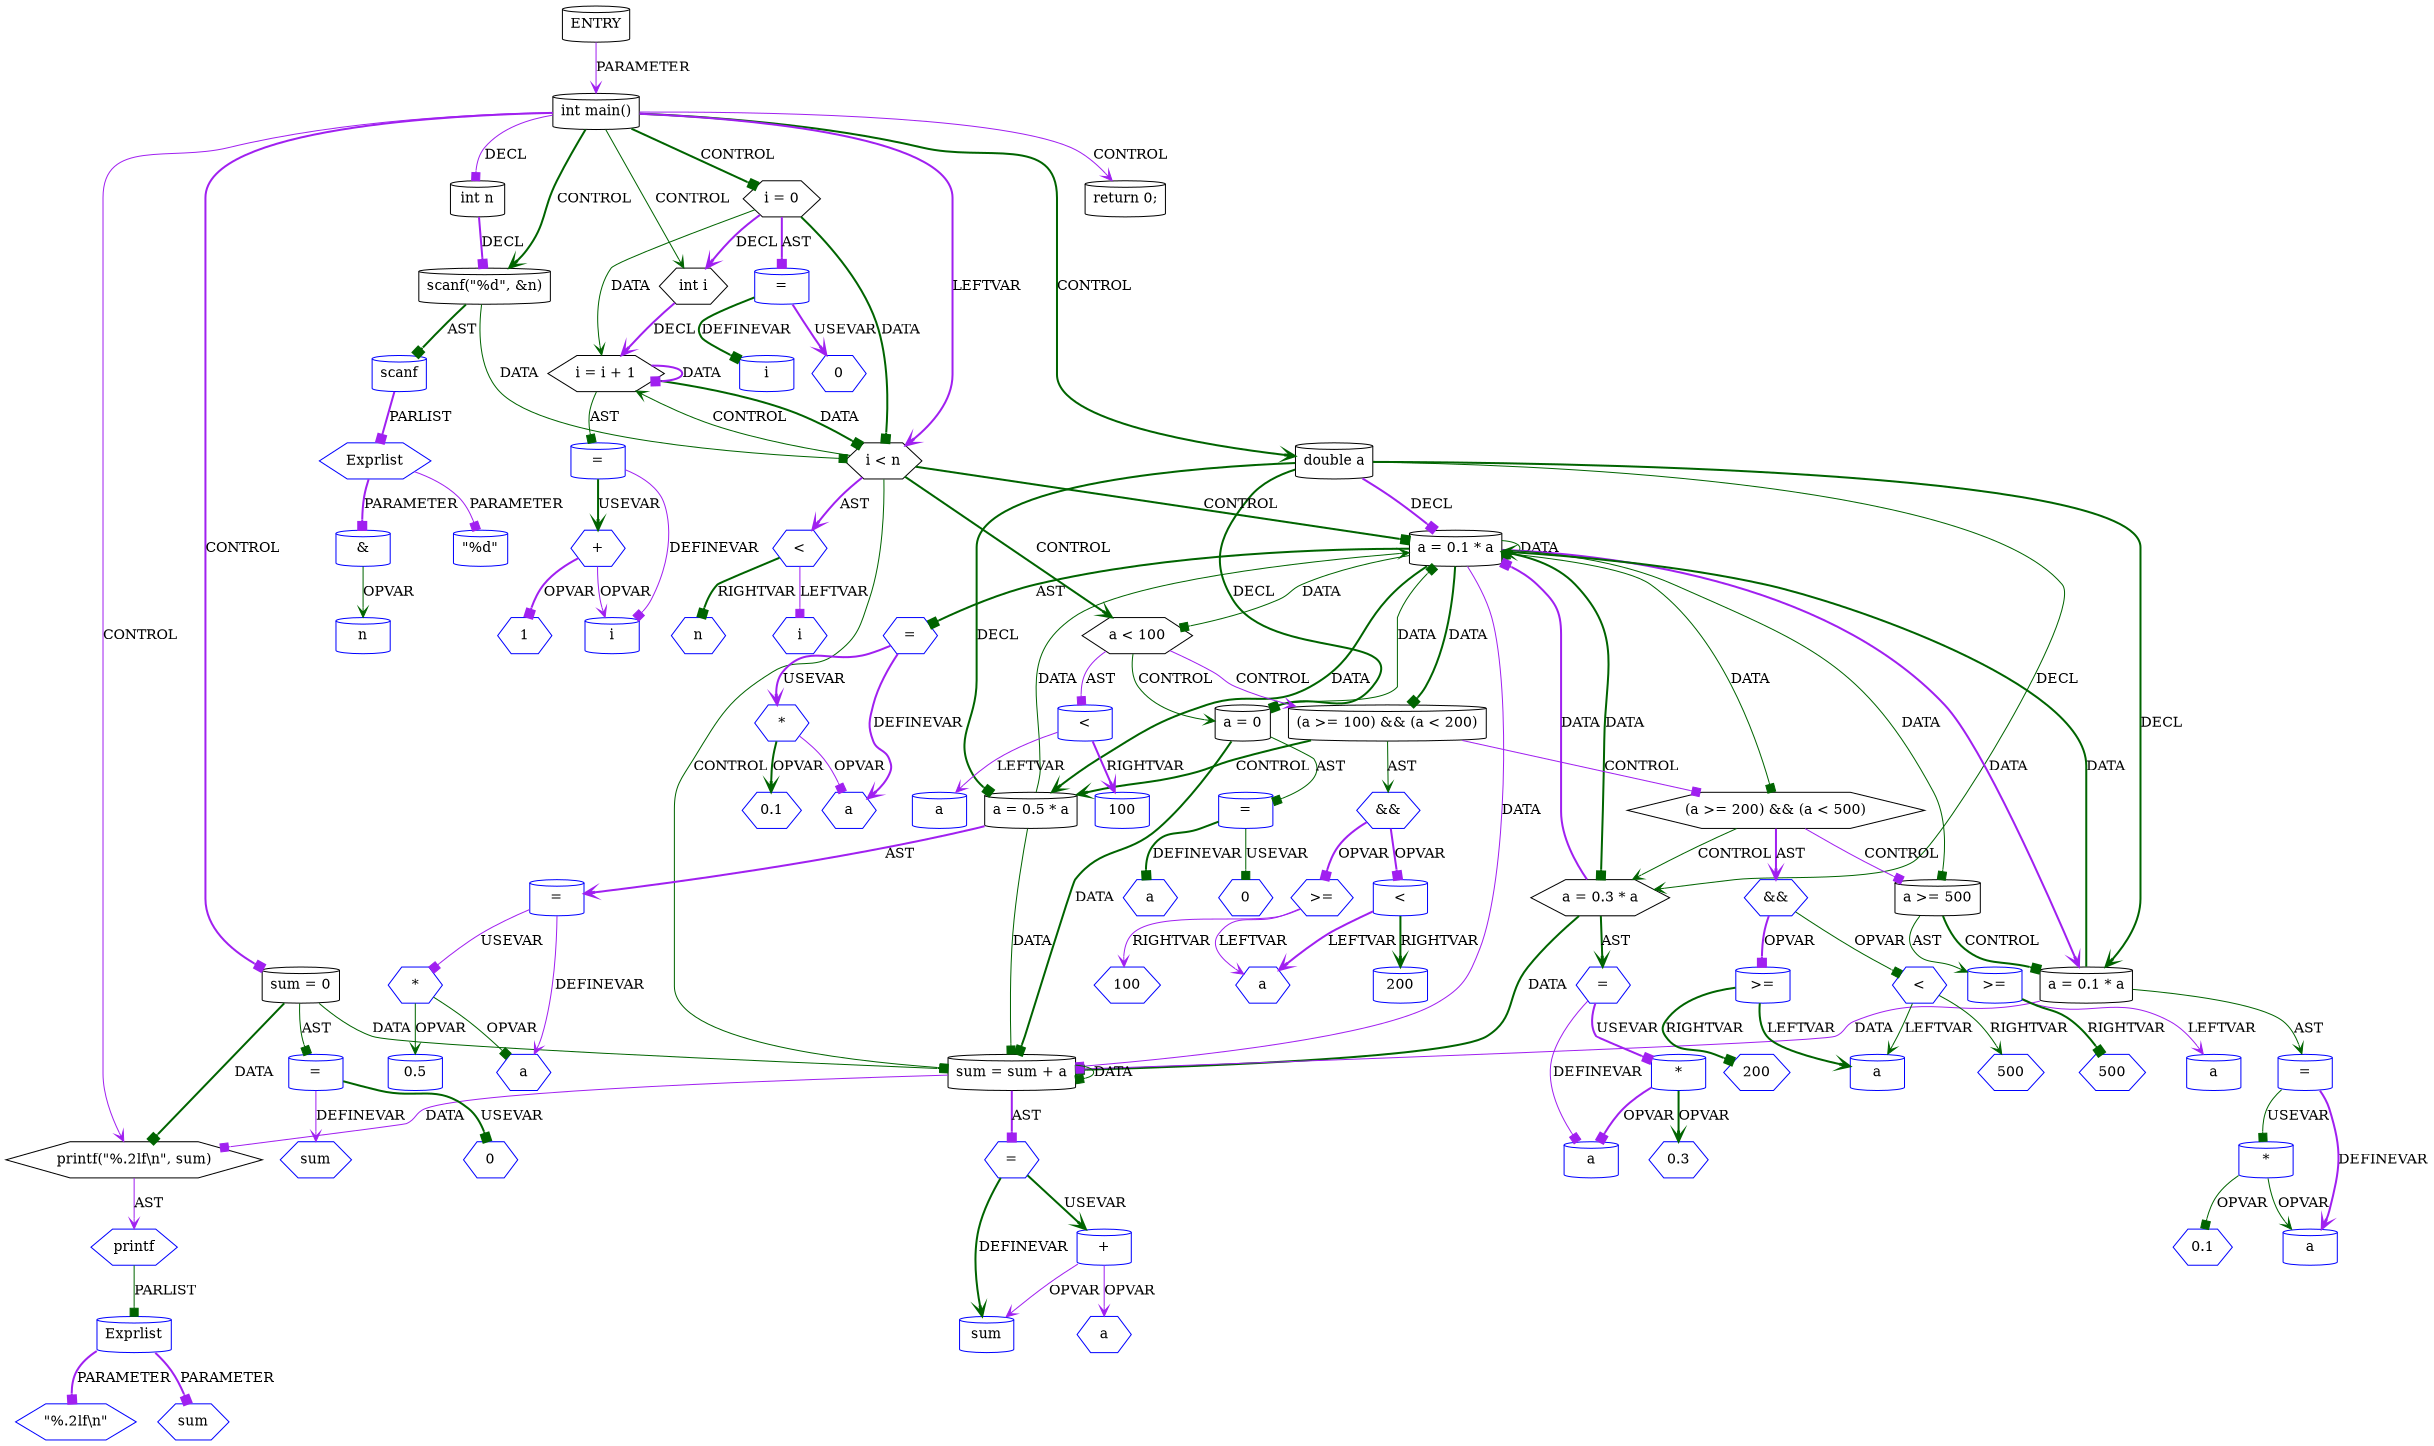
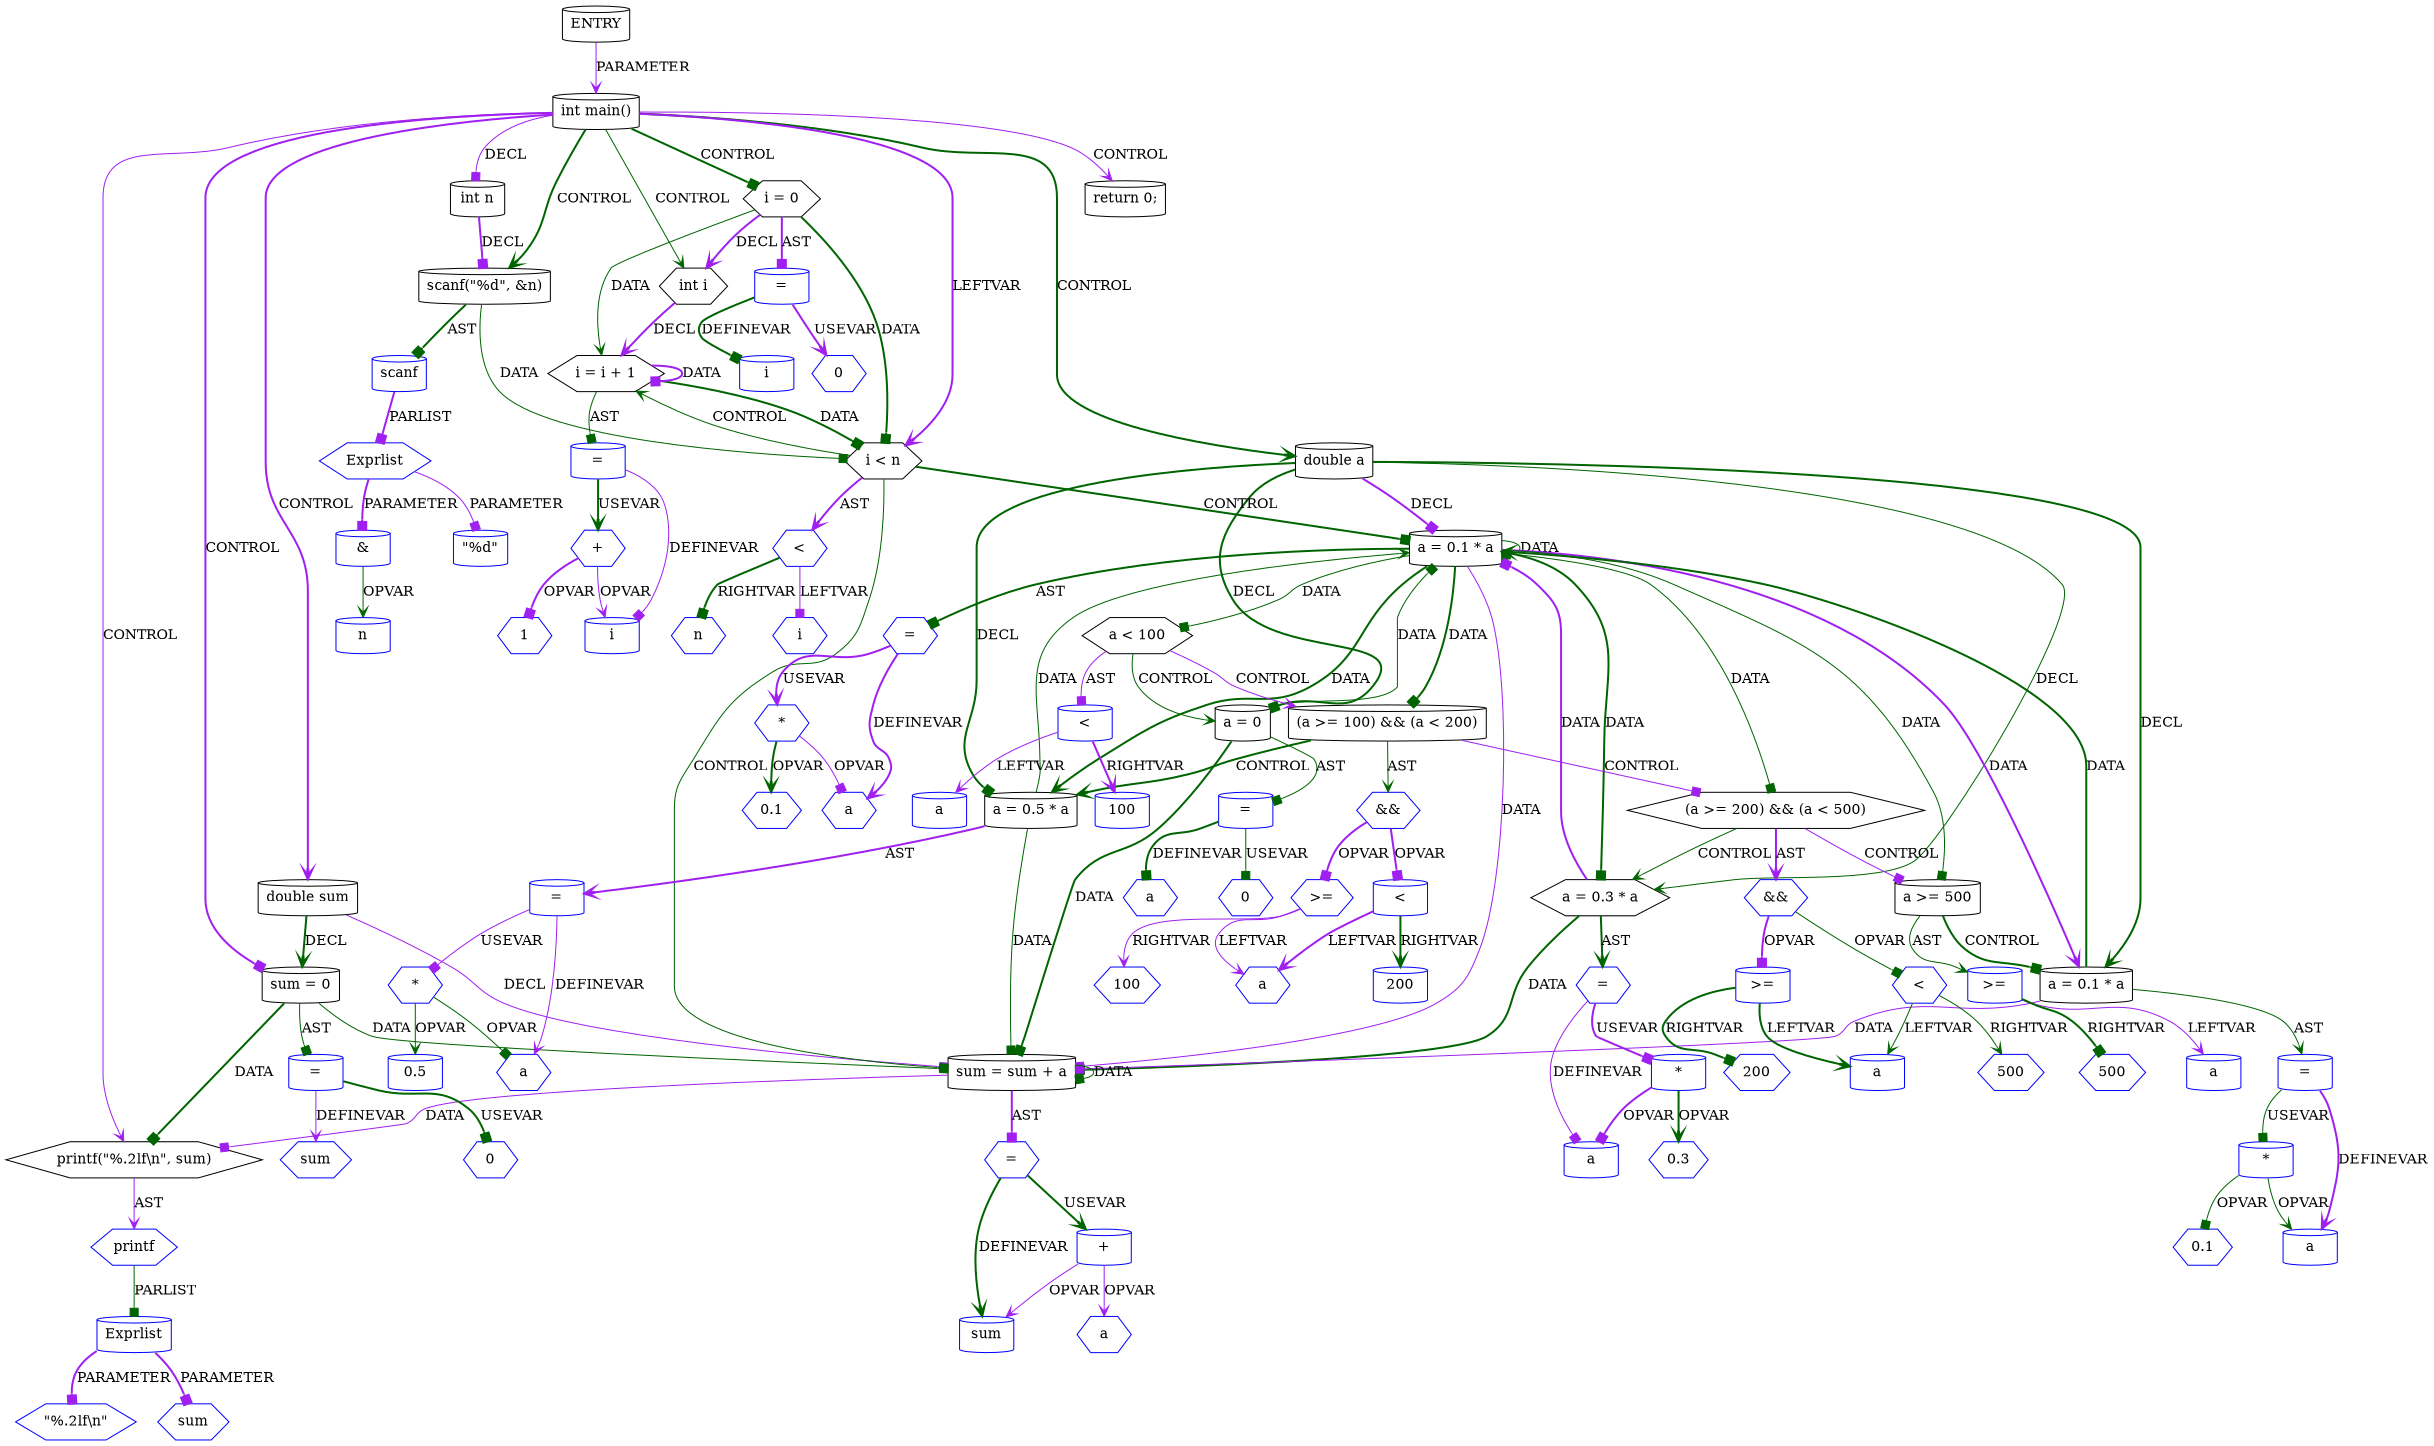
(1004, 544) -> none
none -> (308, 898)
